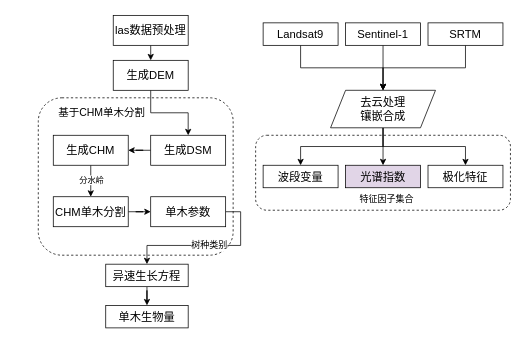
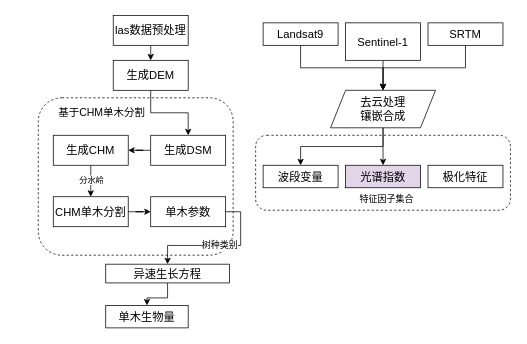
(383, 34) -> (383, 42)
(431, 147) -> none
(147, 276) -> (167, 274)
